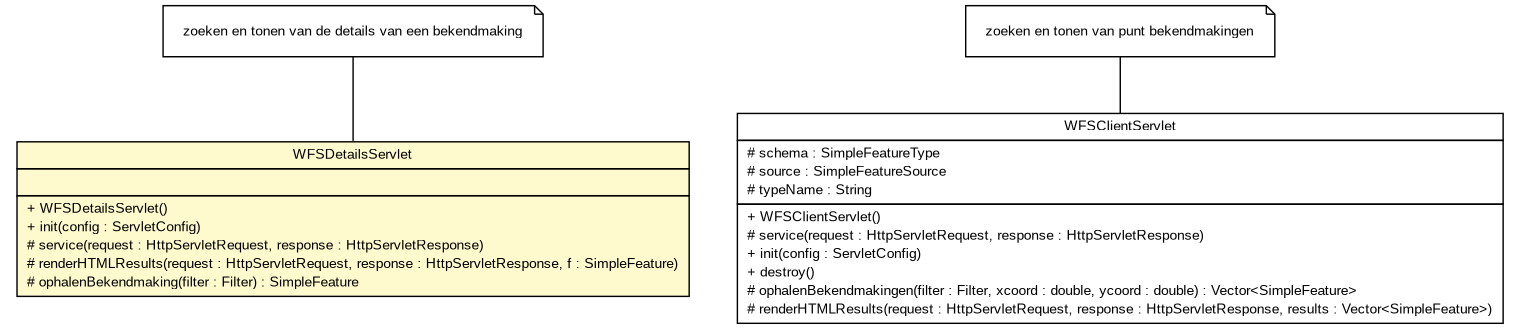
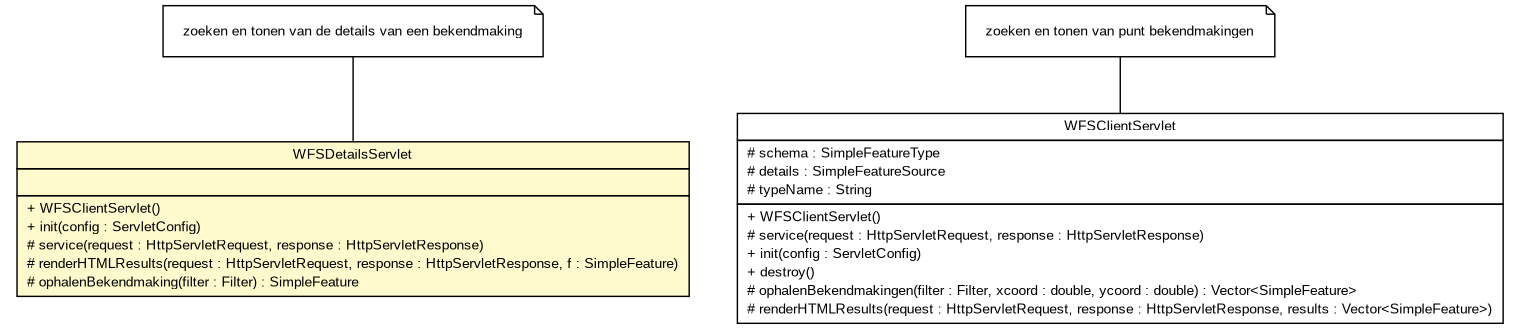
(847, 172) -> (847, 172)
(98, 208) -> (94, 208)
